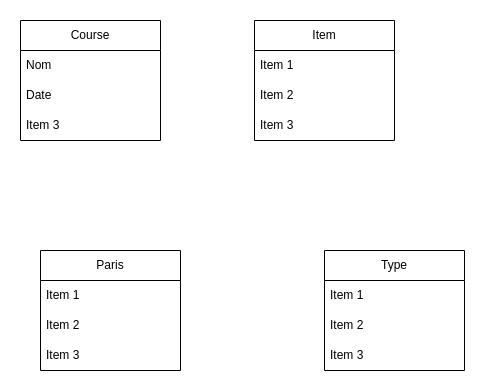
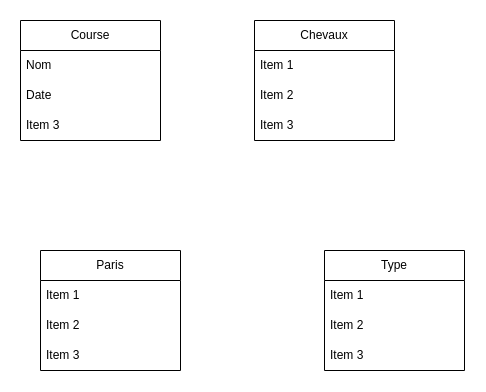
(325, 36) -> (325, 36)
